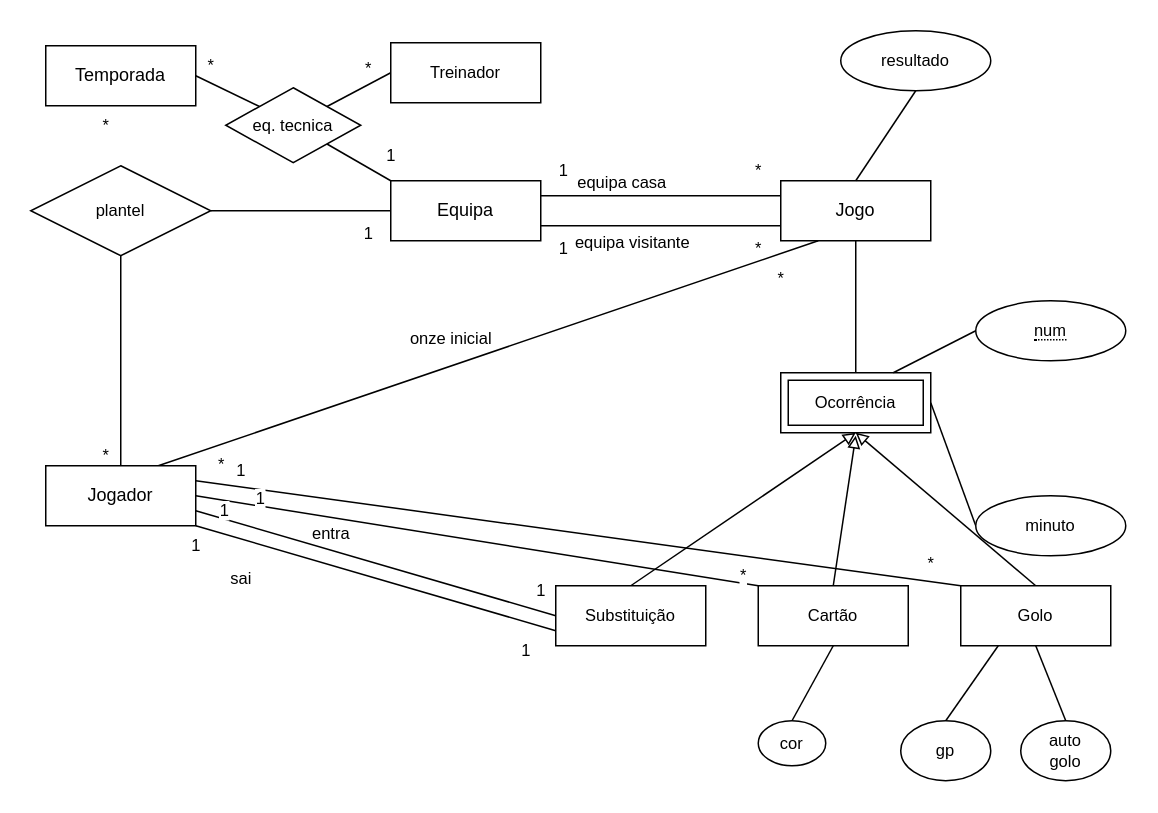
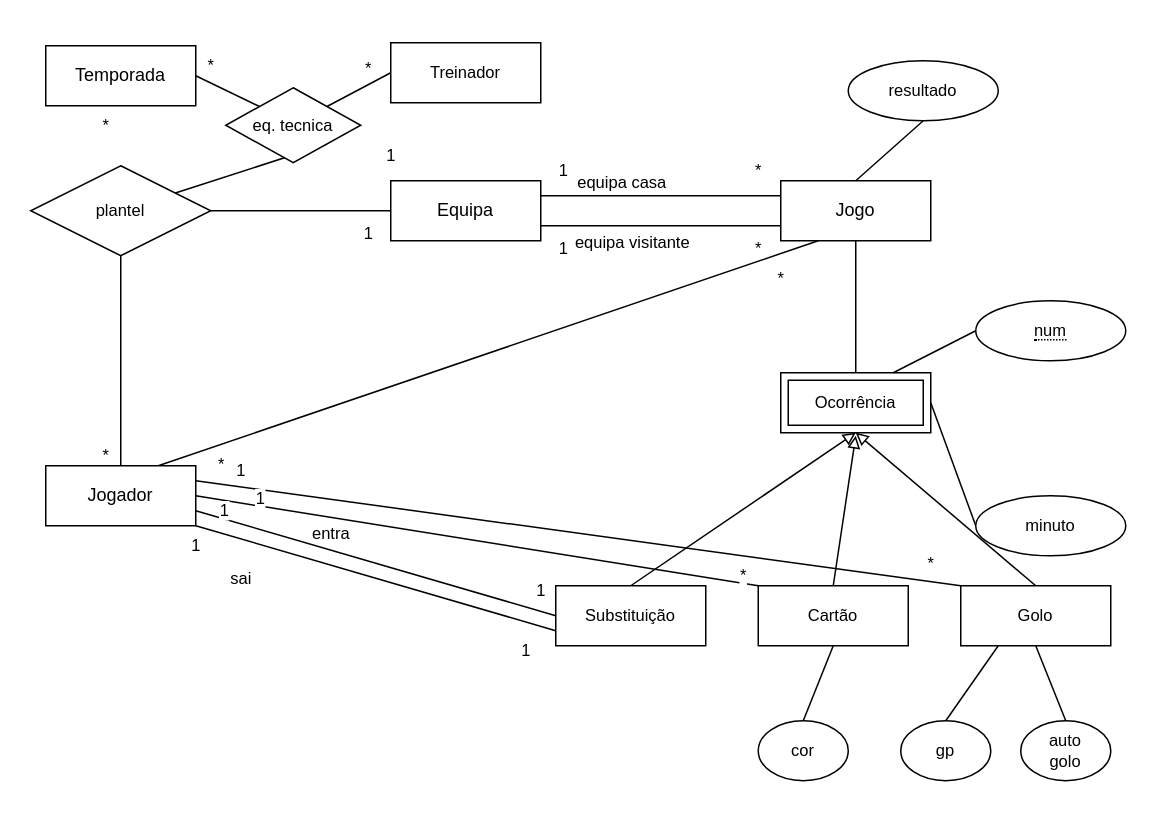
(916, 61) -> (923, 91)
(358, 162) -> (231, 175)
(451, 338) -> none
(792, 743) -> (803, 751)
